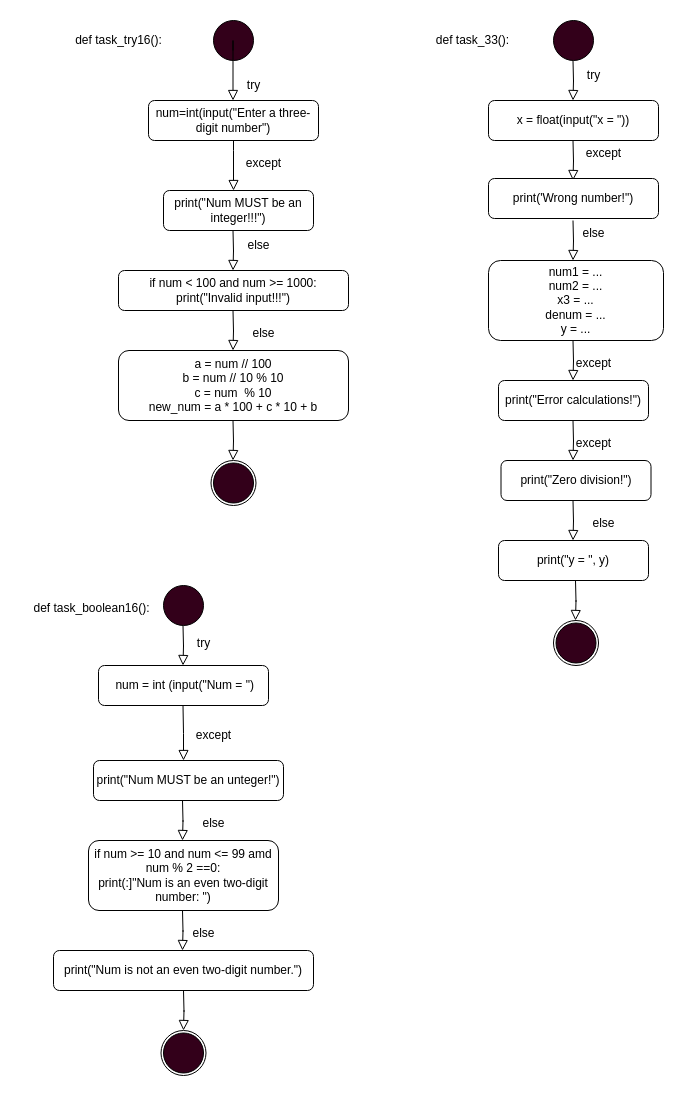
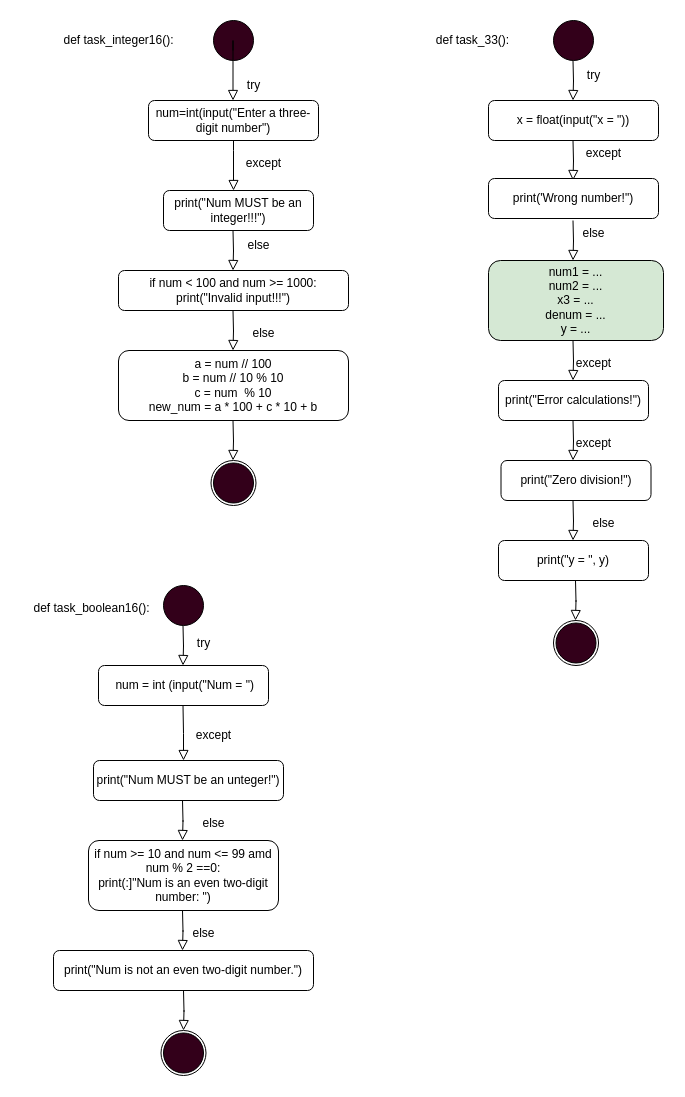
(119, 41) -> (119, 41)
(576, 301) -> (576, 301)
